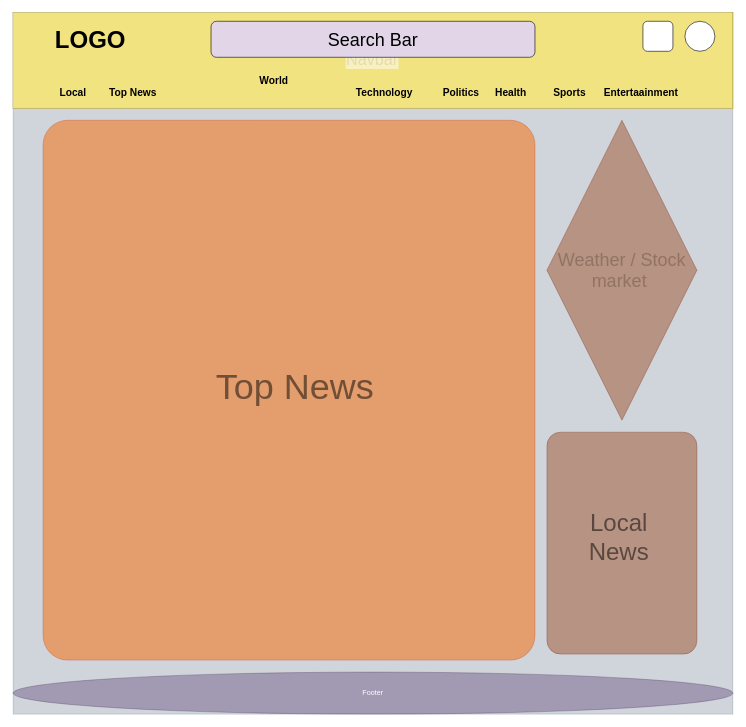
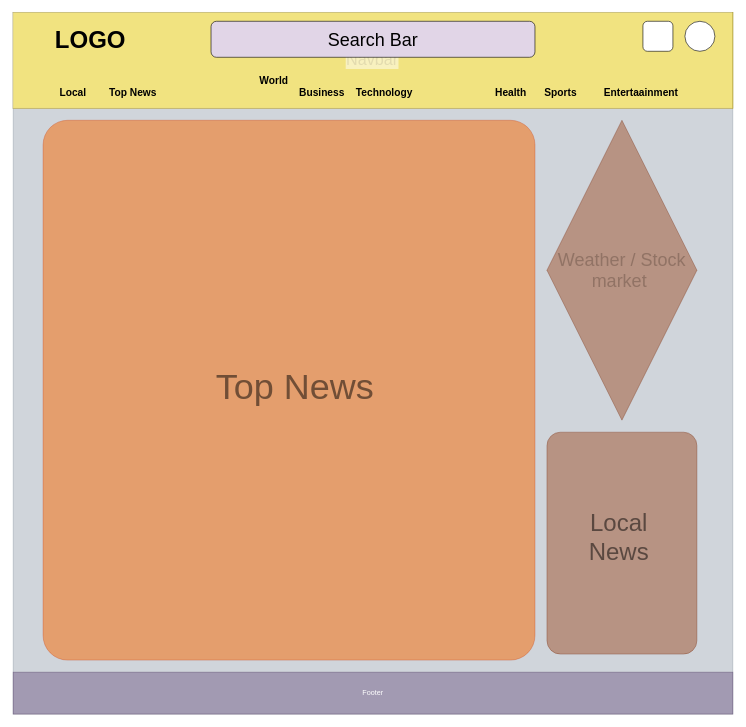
none -> (322, 93)
(461, 93) -> none
(570, 93) -> (561, 93)
(373, 693) -> (373, 693)
